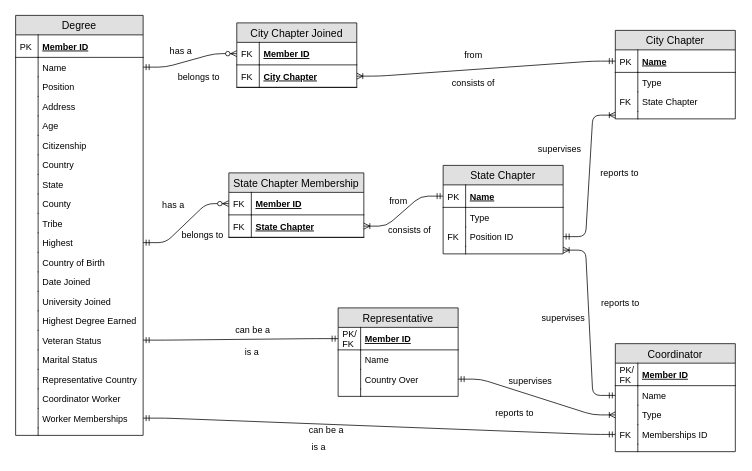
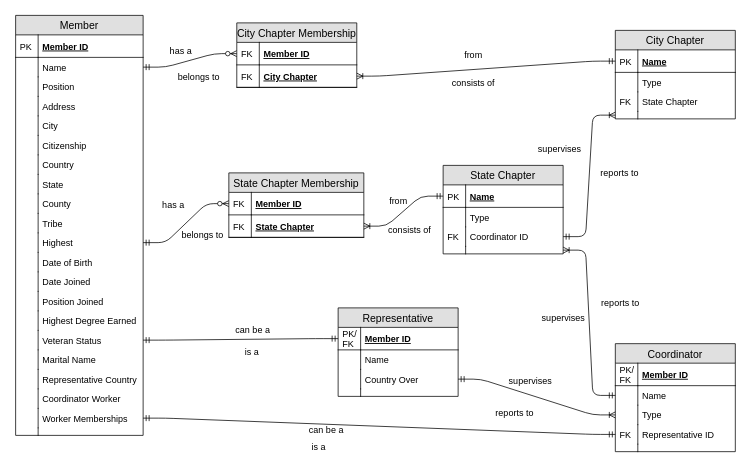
(79, 26) -> (79, 26)
(296, 33) -> (296, 33)
(50, 126) -> (51, 126)
(494, 237) -> (502, 237)
(79, 263) -> (71, 263)
(80, 302) -> (75, 302)
(74, 360) -> (69, 360)
(675, 435) -> (682, 435)
